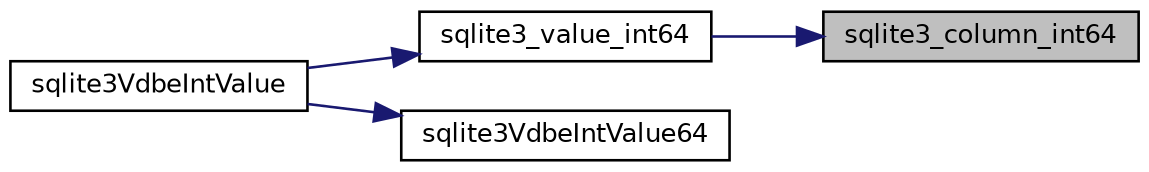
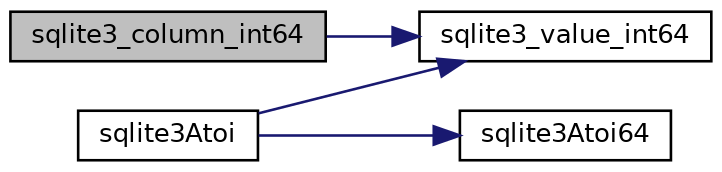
(754, 36) -> (360, 36)
(159, 86) -> (168, 135)
(565, 135) -> (565, 135)
